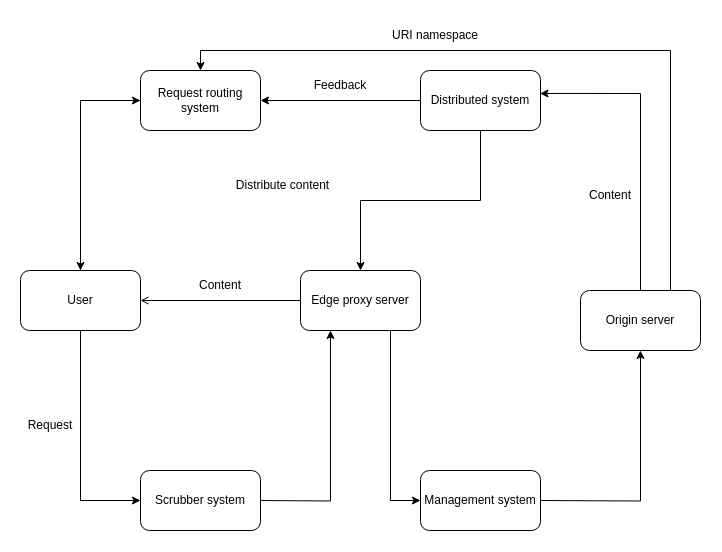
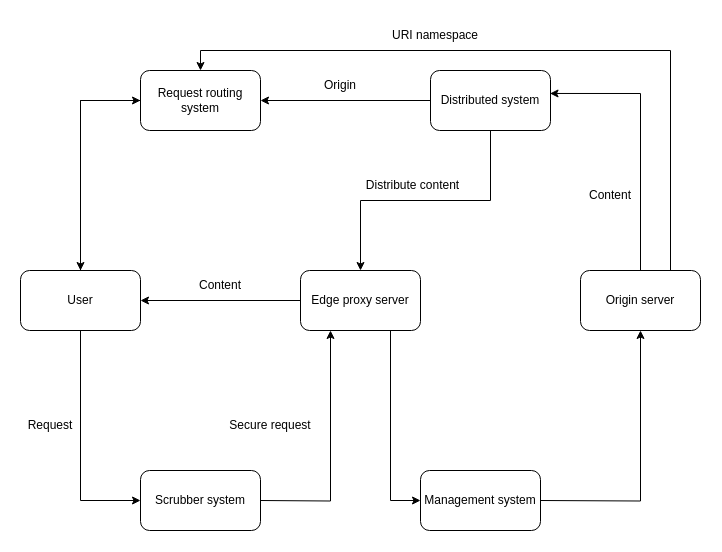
(341, 86) -> (341, 86)
(481, 101) -> (491, 101)
(283, 186) -> (413, 186)
(146, 301) -> (148, 301)
(641, 321) -> (641, 301)
none -> (271, 426)
